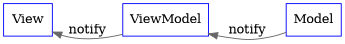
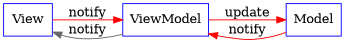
none -> (83, 20)
none -> (243, 20)
(252, 39) -> (252, 39)
